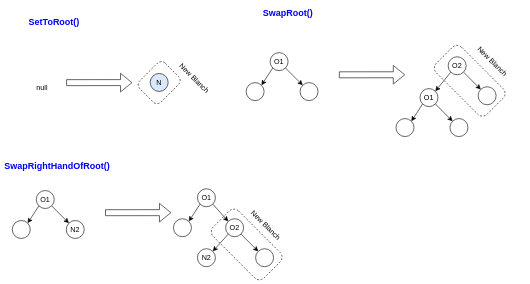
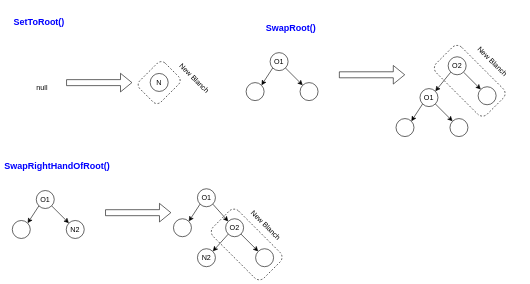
(288, 12) -> (291, 27)
(54, 21) -> (39, 21)
(159, 82) -> (159, 82)
